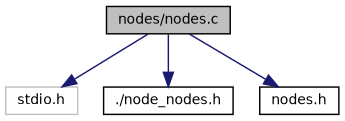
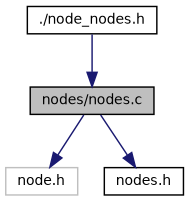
(168, 53) -> (92, 53)
(42, 101) -> (42, 181)
